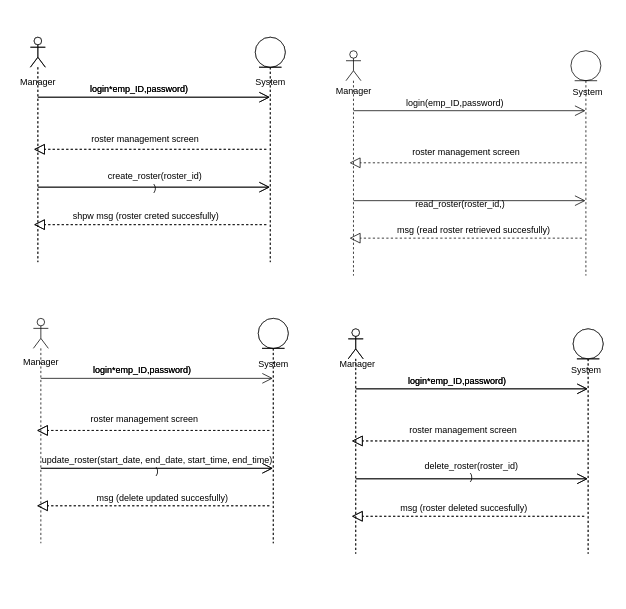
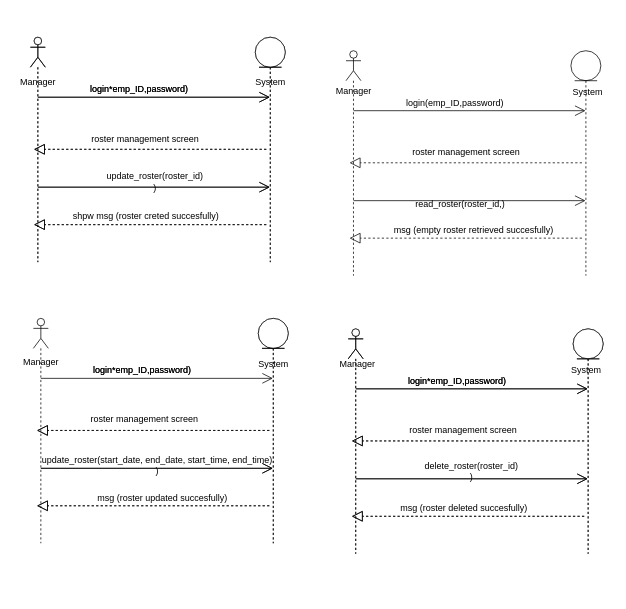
(155, 182) -> (155, 182)
(474, 231) -> (474, 231)
(163, 498) -> (163, 498)
